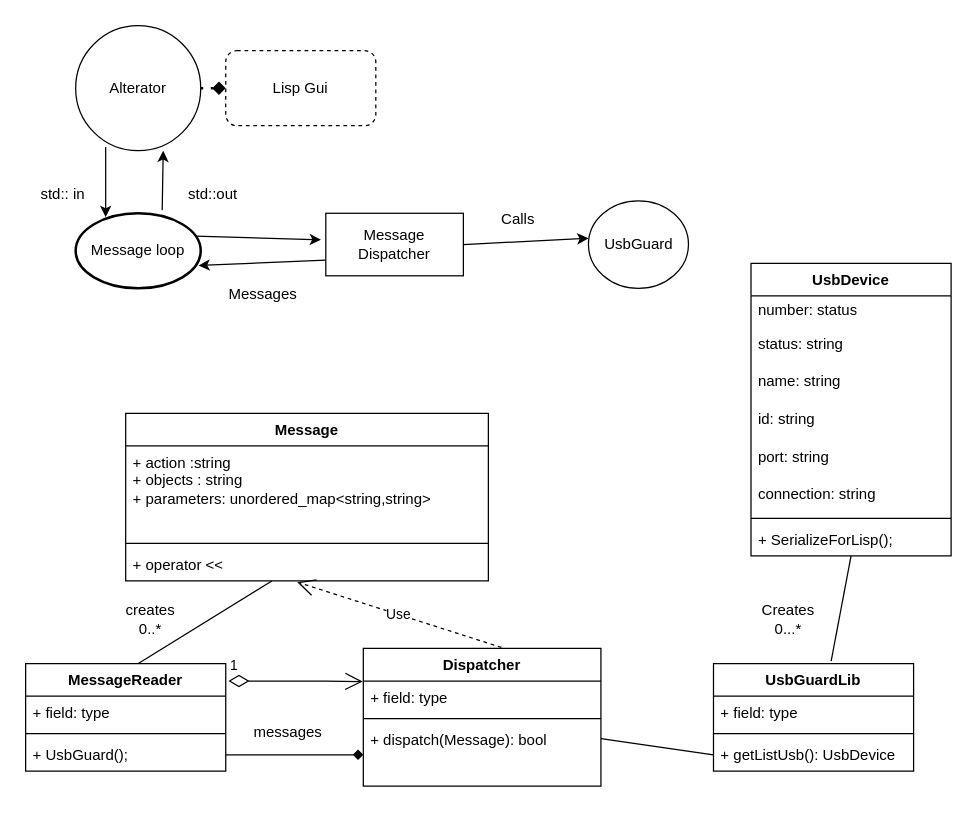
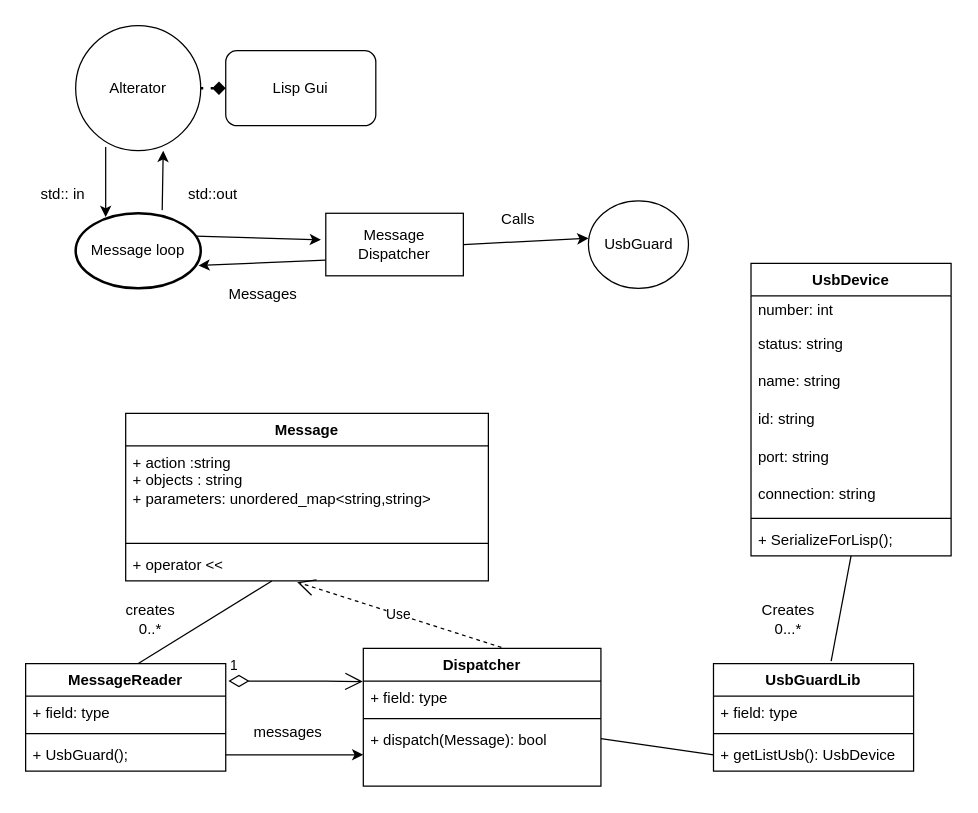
(301, 88) -> (301, 88)
(813, 311) -> (798, 311)
(352, 754) -> (353, 754)
